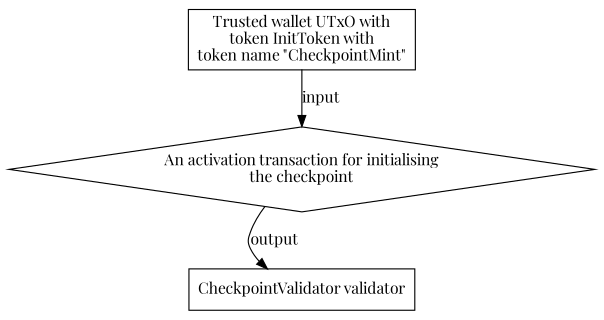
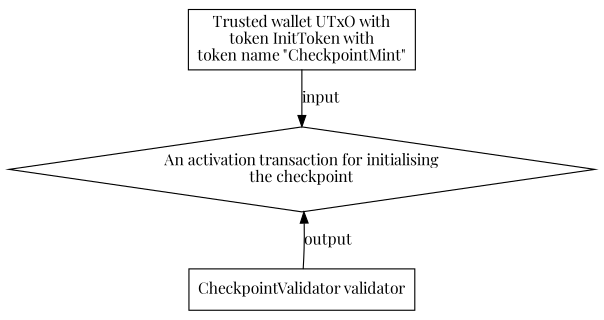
(250, 234) -> (304, 246)
